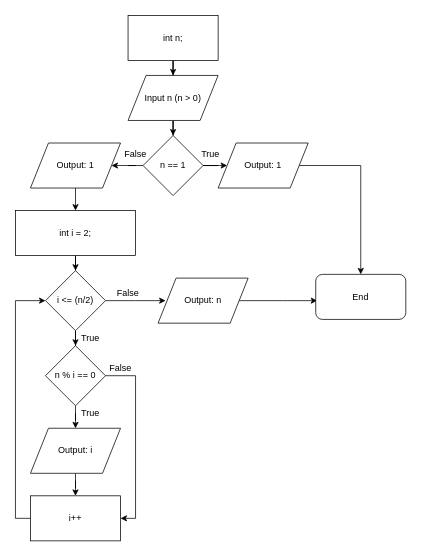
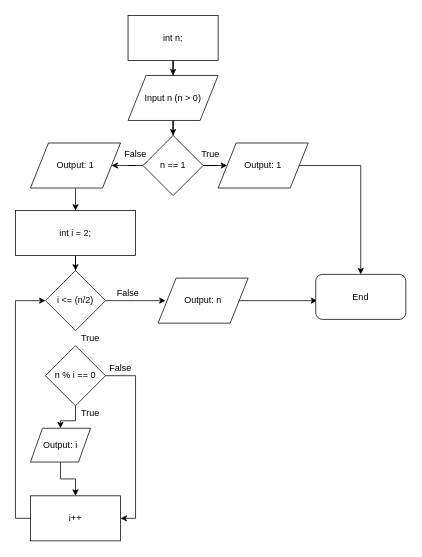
(75, 340) -> none
(75, 450) -> (60, 445)
